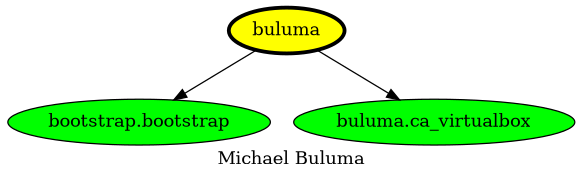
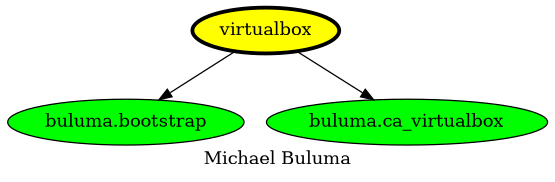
(287, 31) -> (266, 31)
(139, 122) -> (126, 122)
